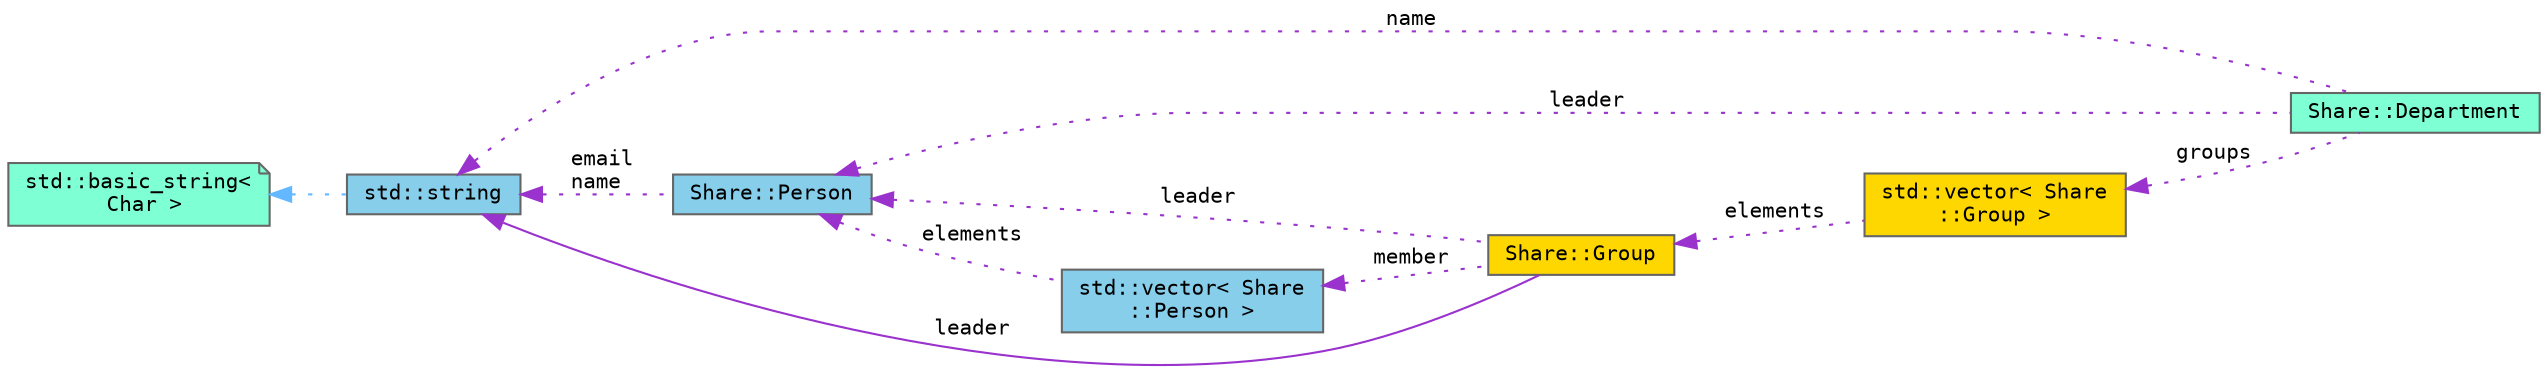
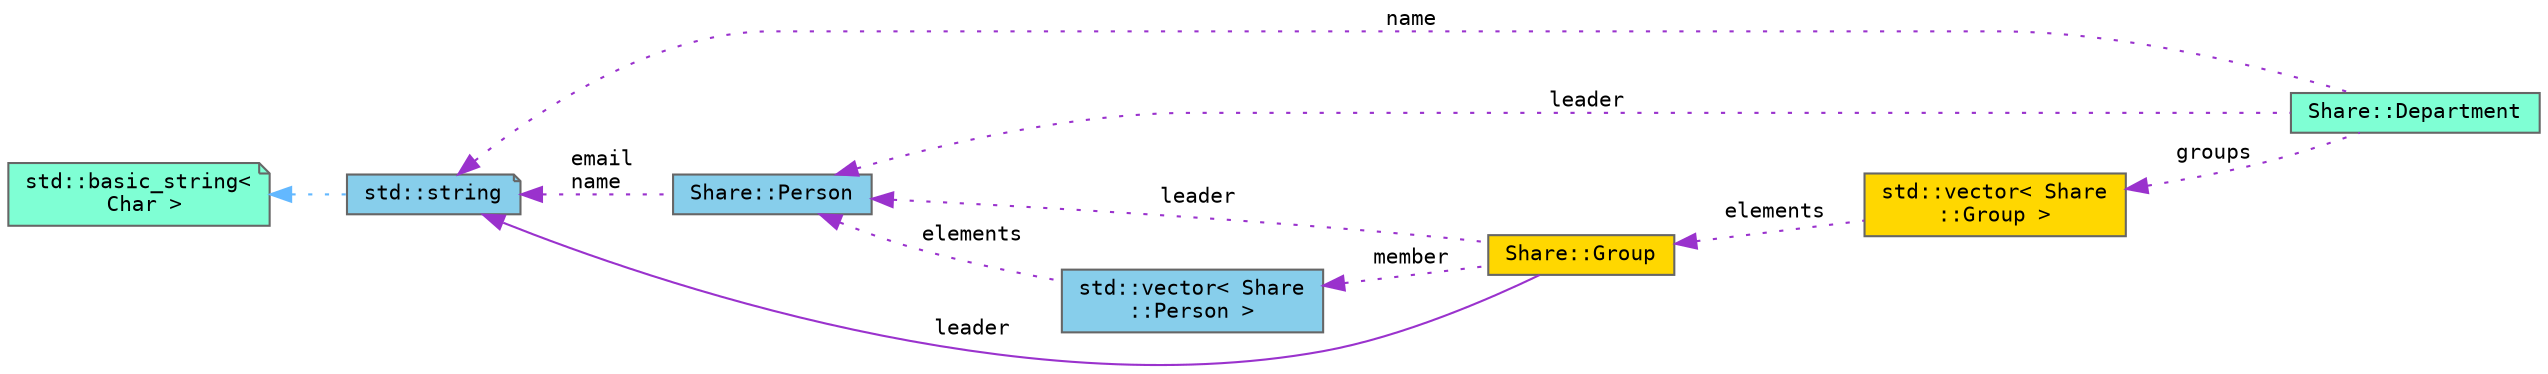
(434, 194) -> (434, 194)
